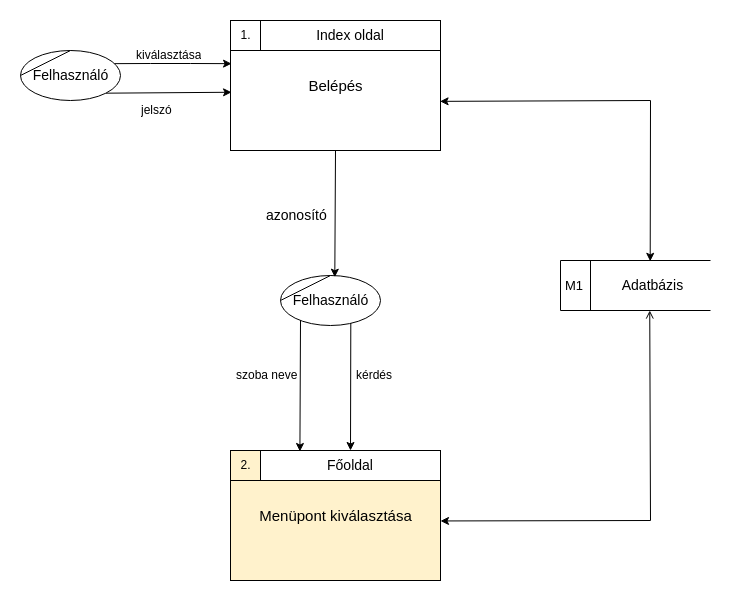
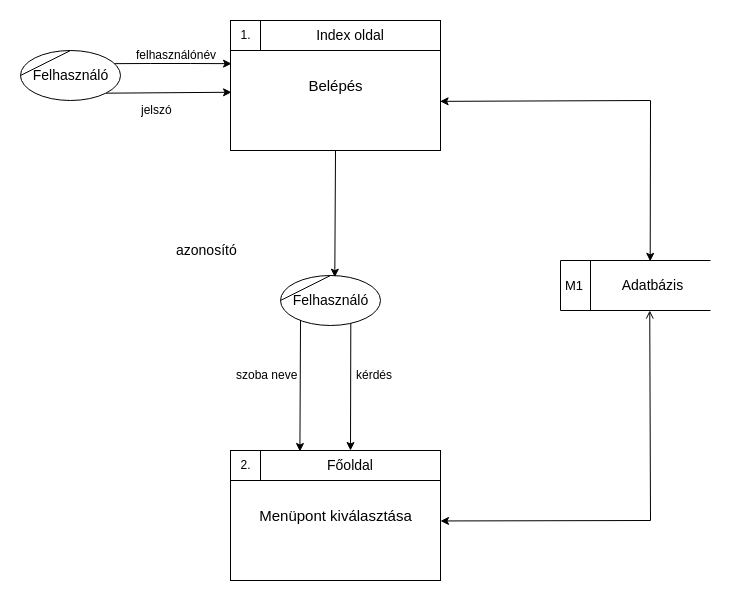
(174, 56) -> (177, 56)
(301, 216) -> (211, 251)
(336, 516) -> (336, 516)
